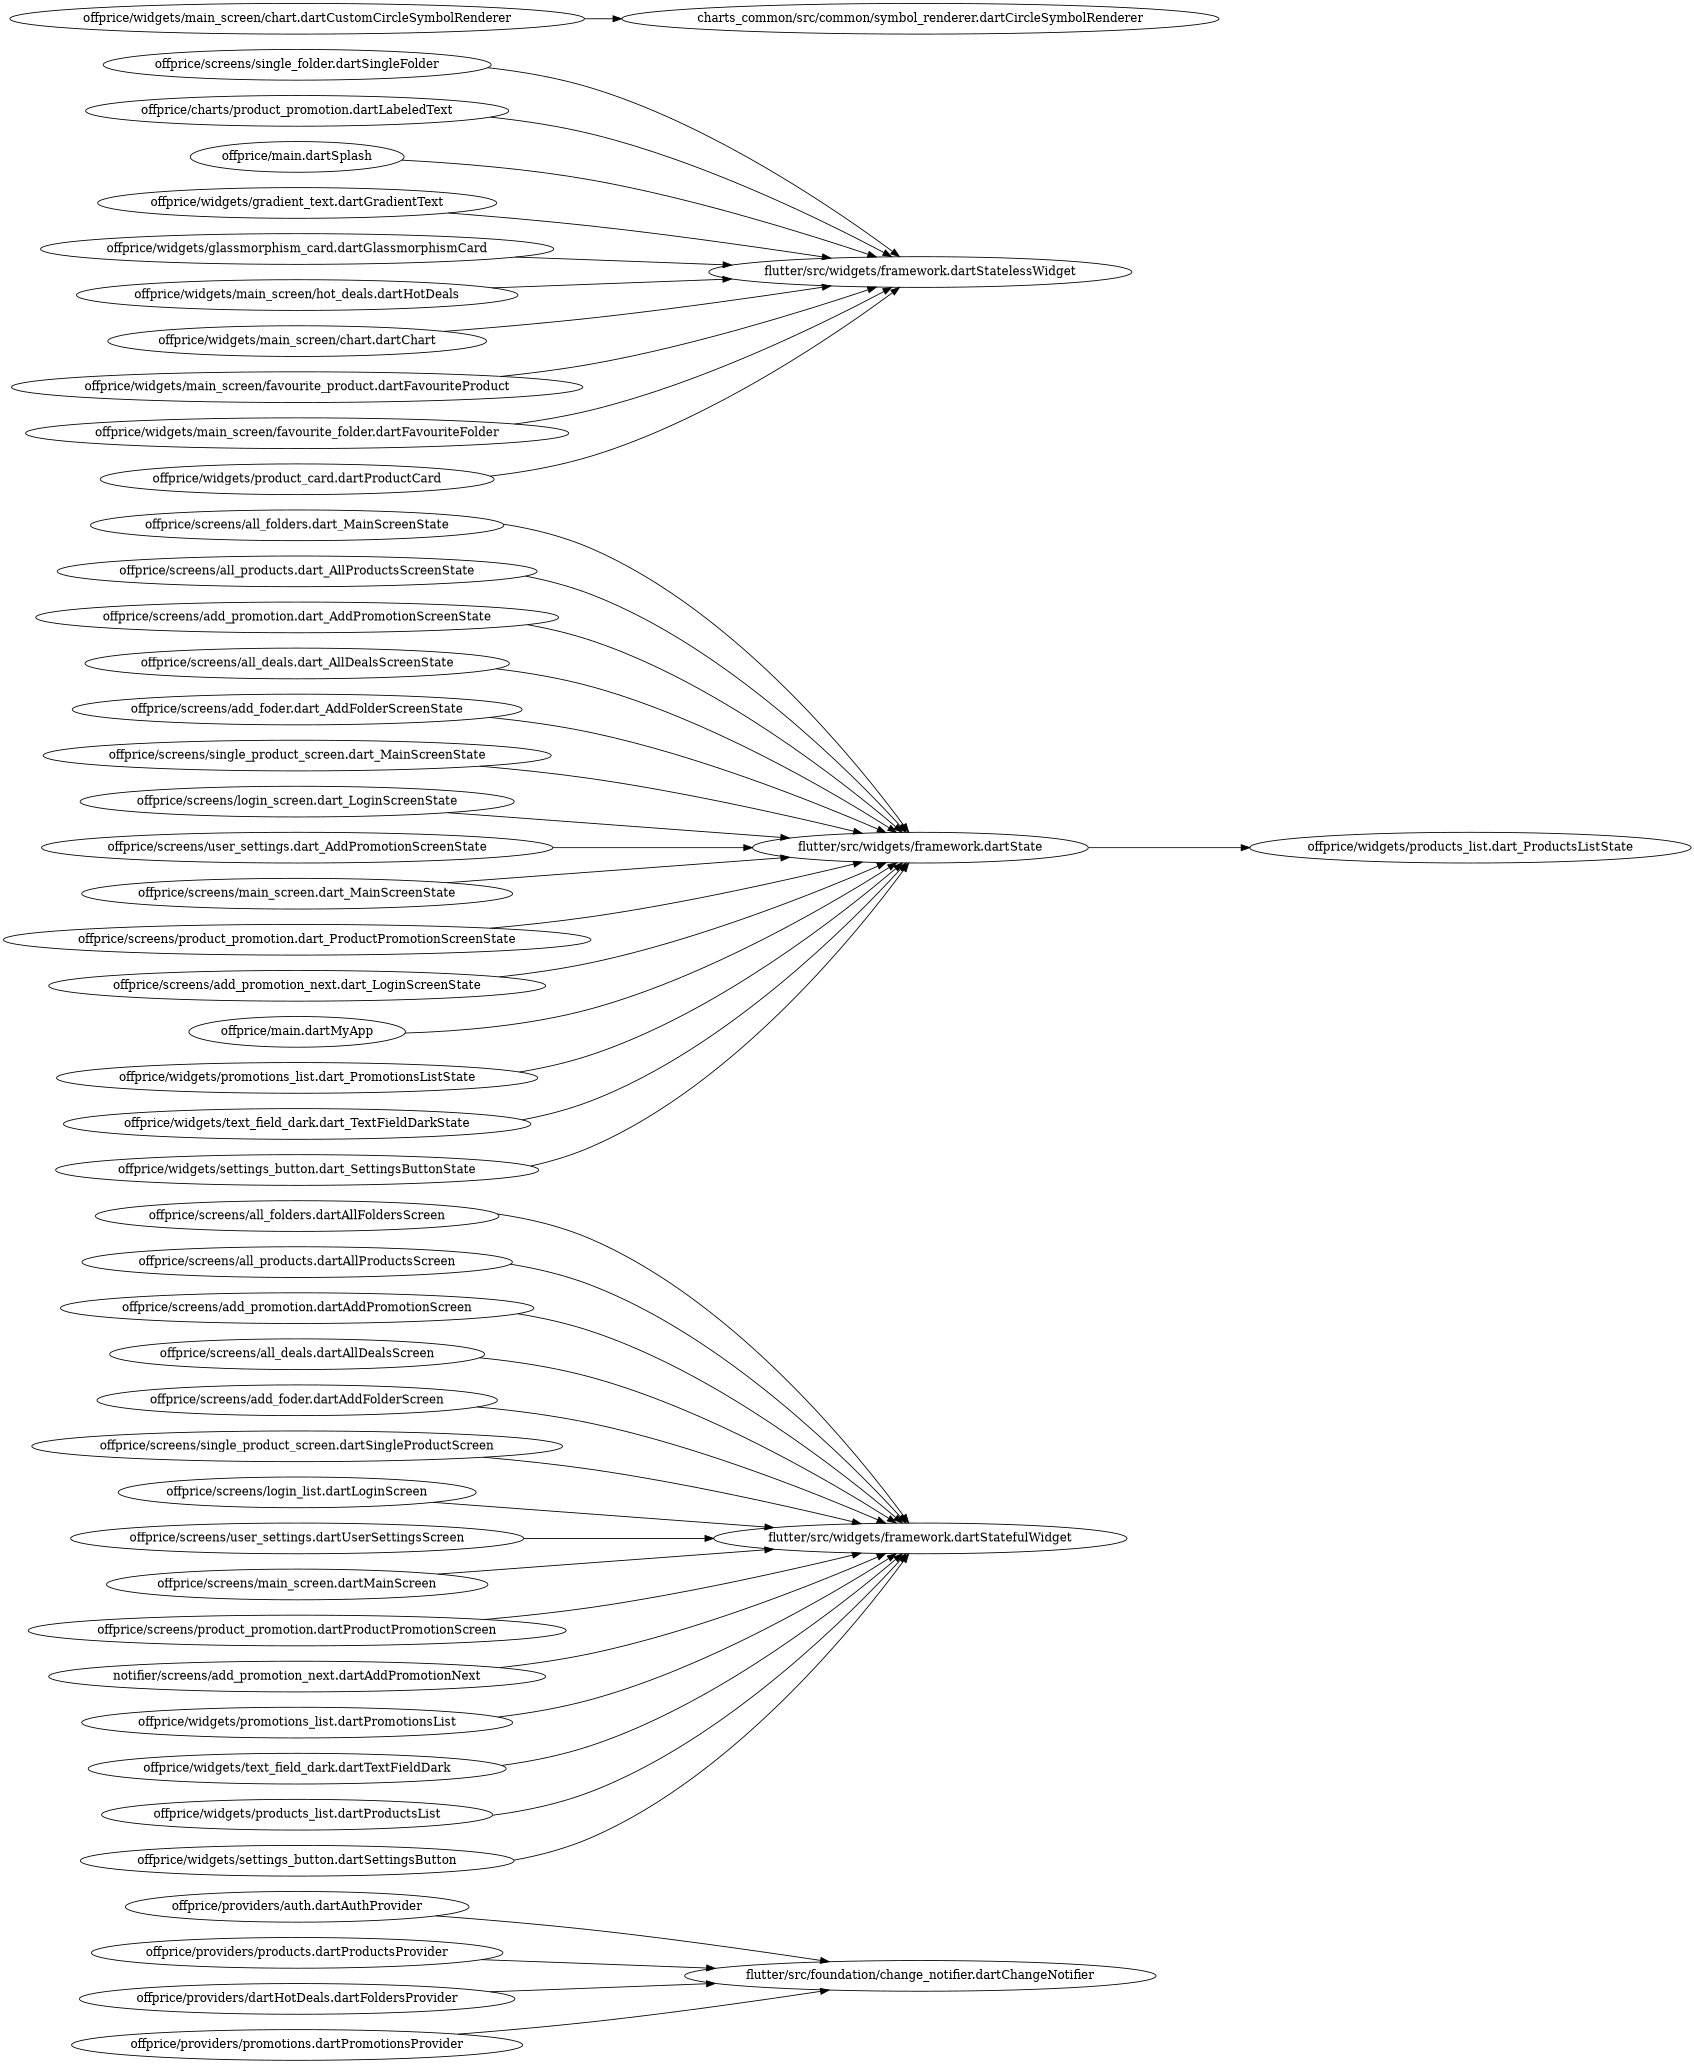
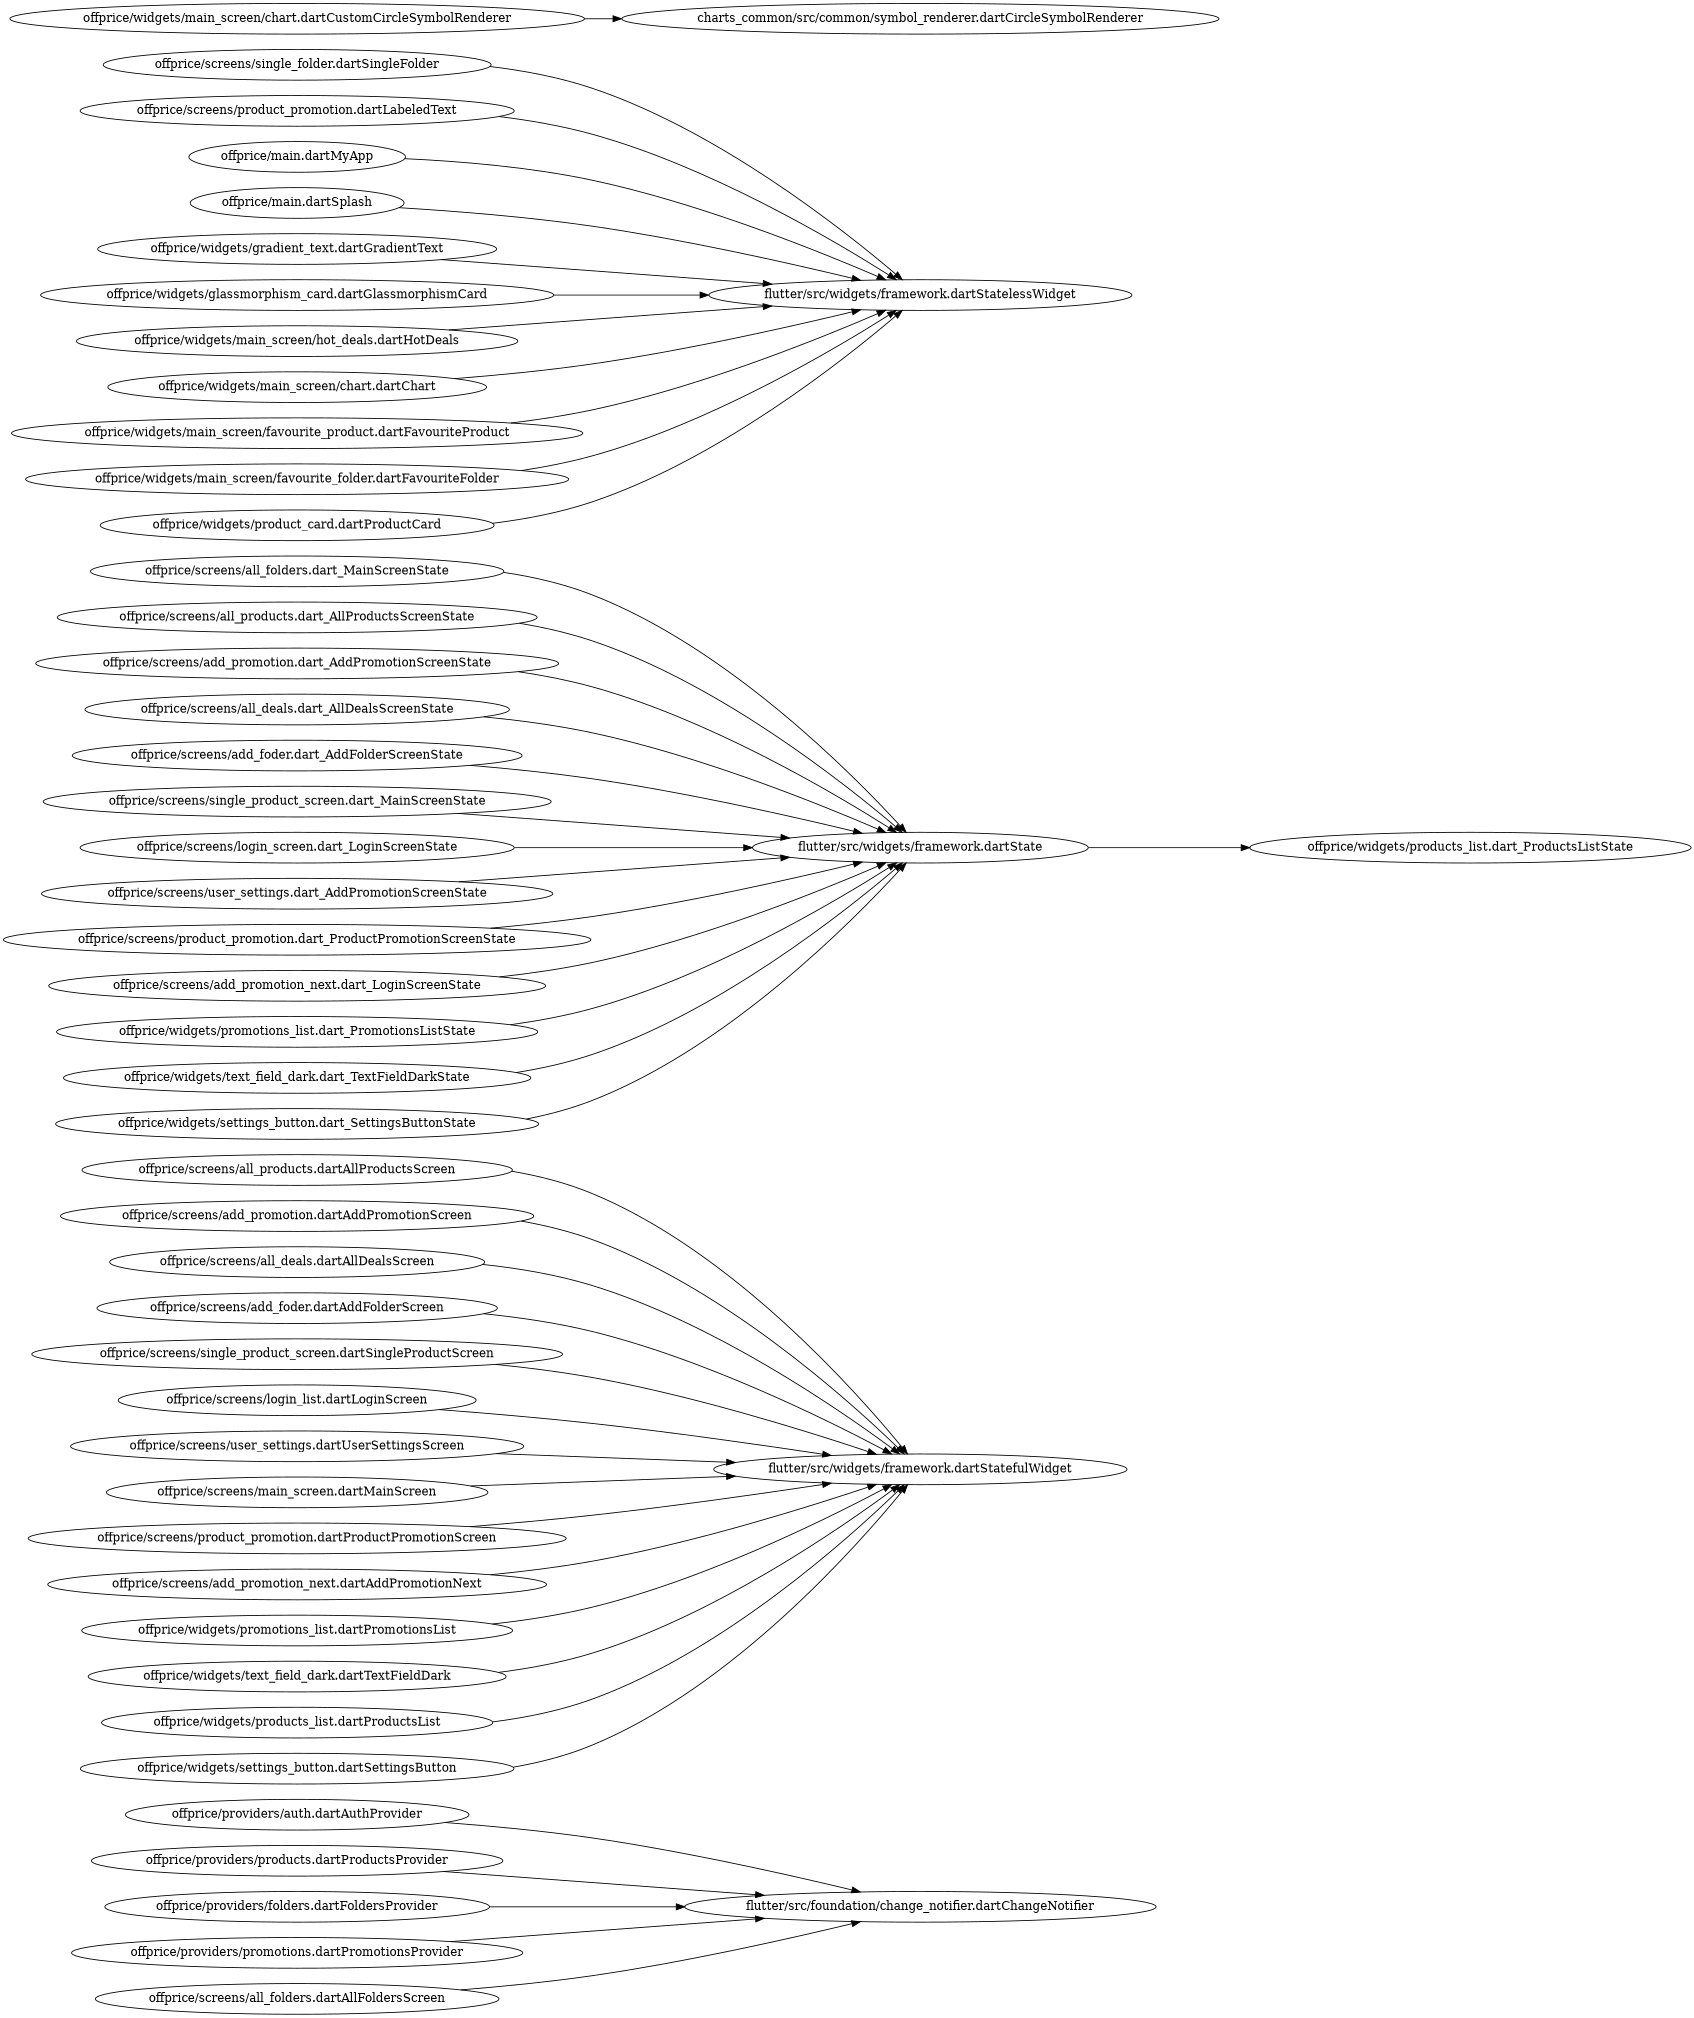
(297, 111) -> (297, 111)
(297, 894) -> none
(659, 986) -> (647, 194)
(727, 1327) -> (658, 1965)
(297, 1677) -> (297, 1584)
(297, 1999) -> (297, 1907)
